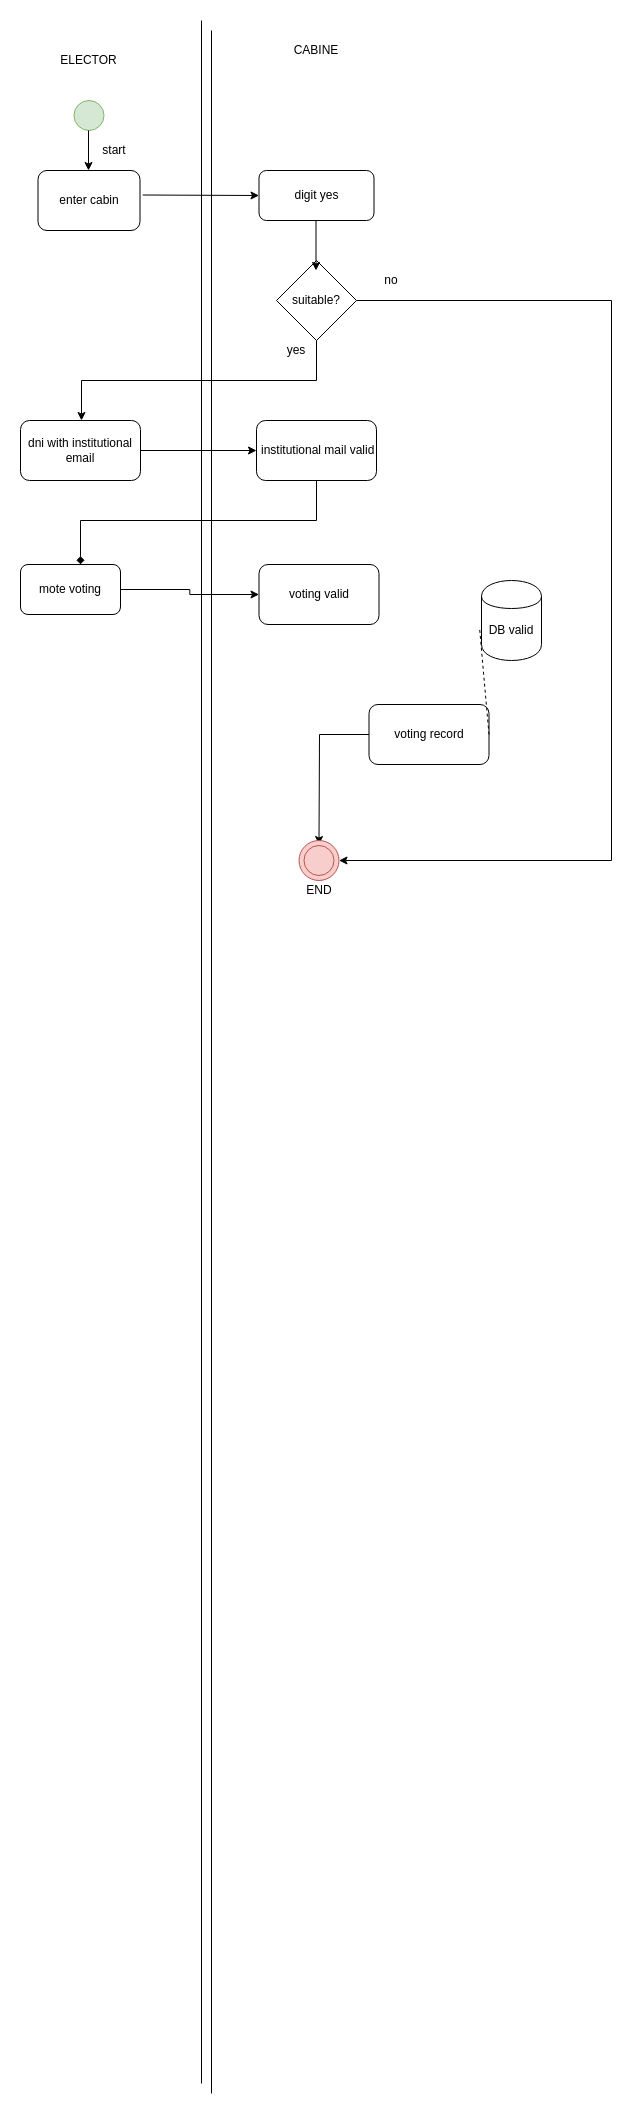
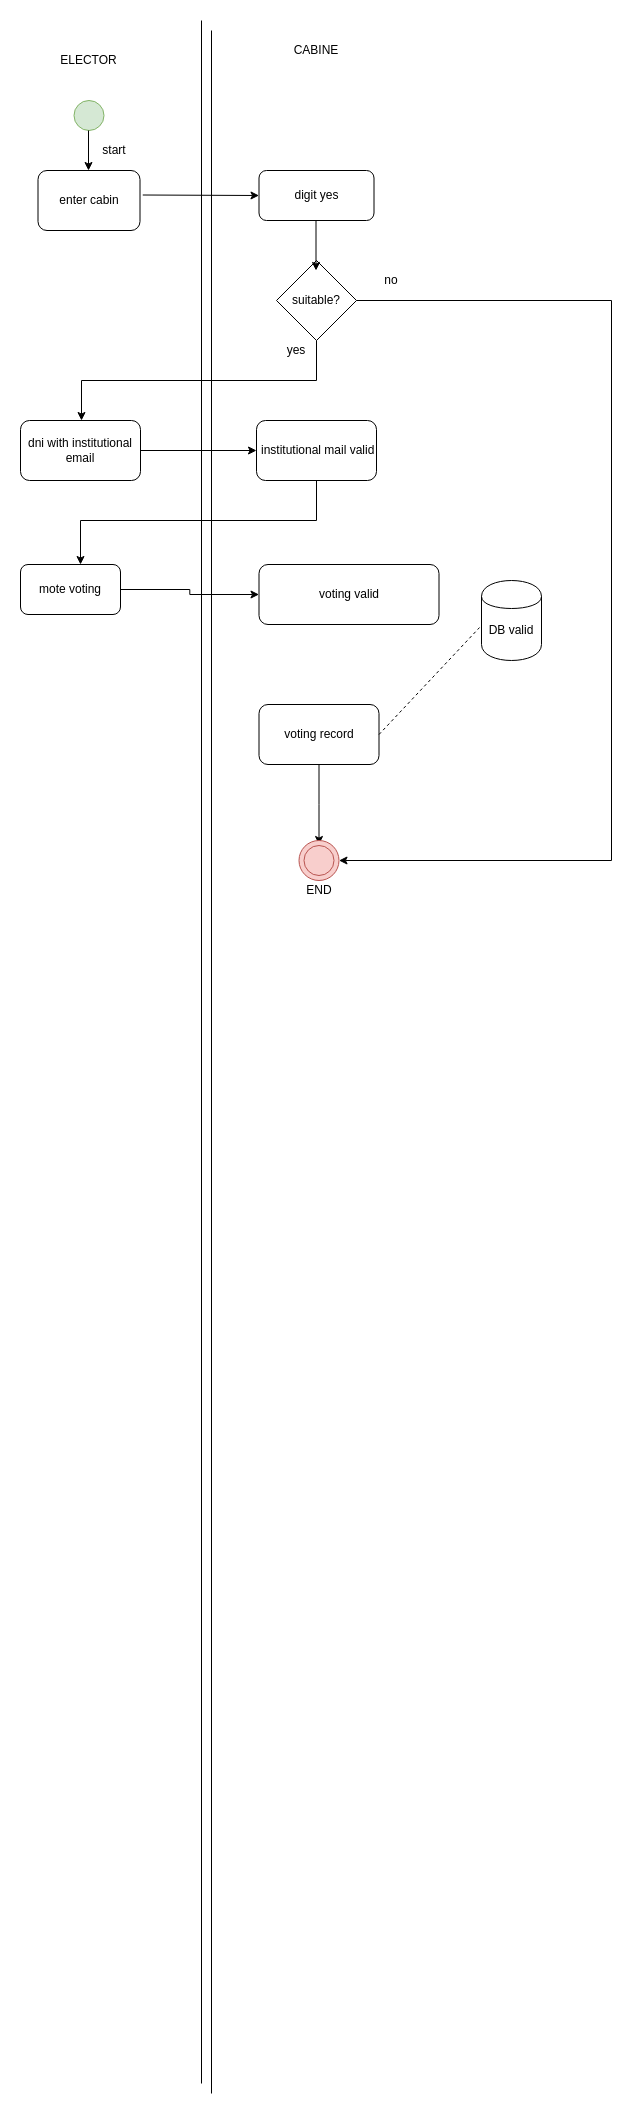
(81, 556) -> (81, 556)
(319, 595) -> (349, 595)
(429, 735) -> (319, 735)
